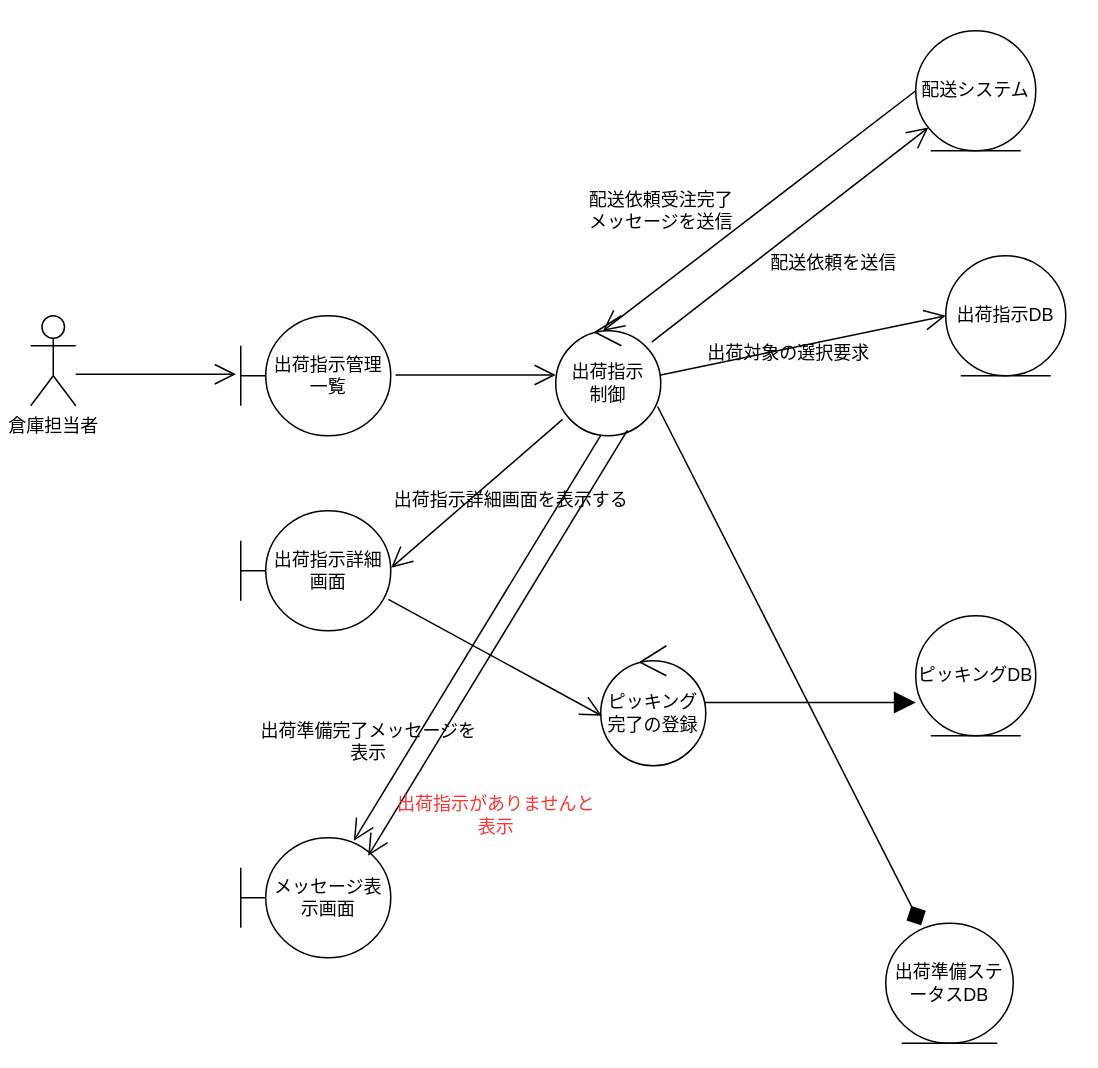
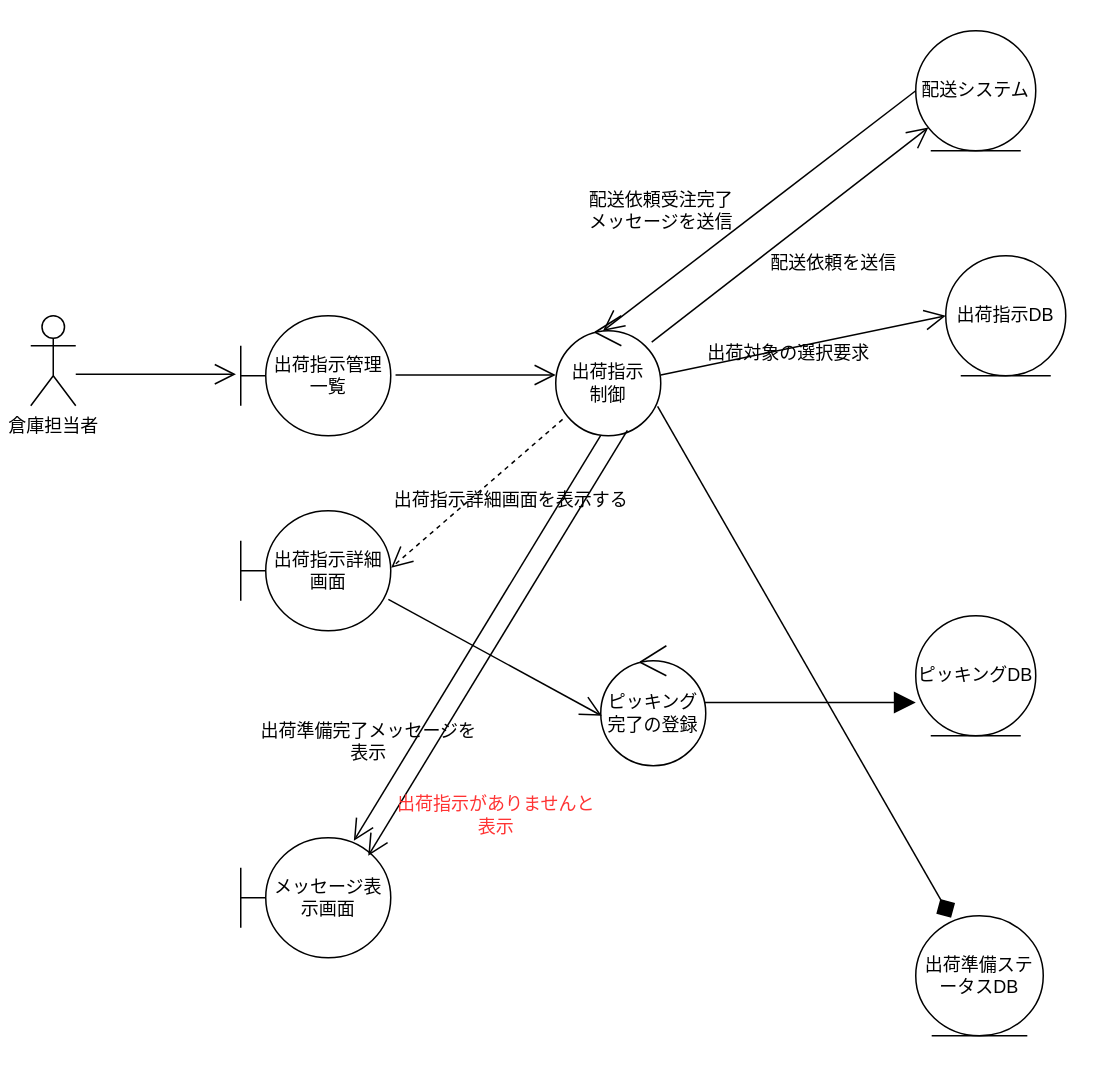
(477, 493) -> (477, 493)
(950, 983) -> (980, 976)
